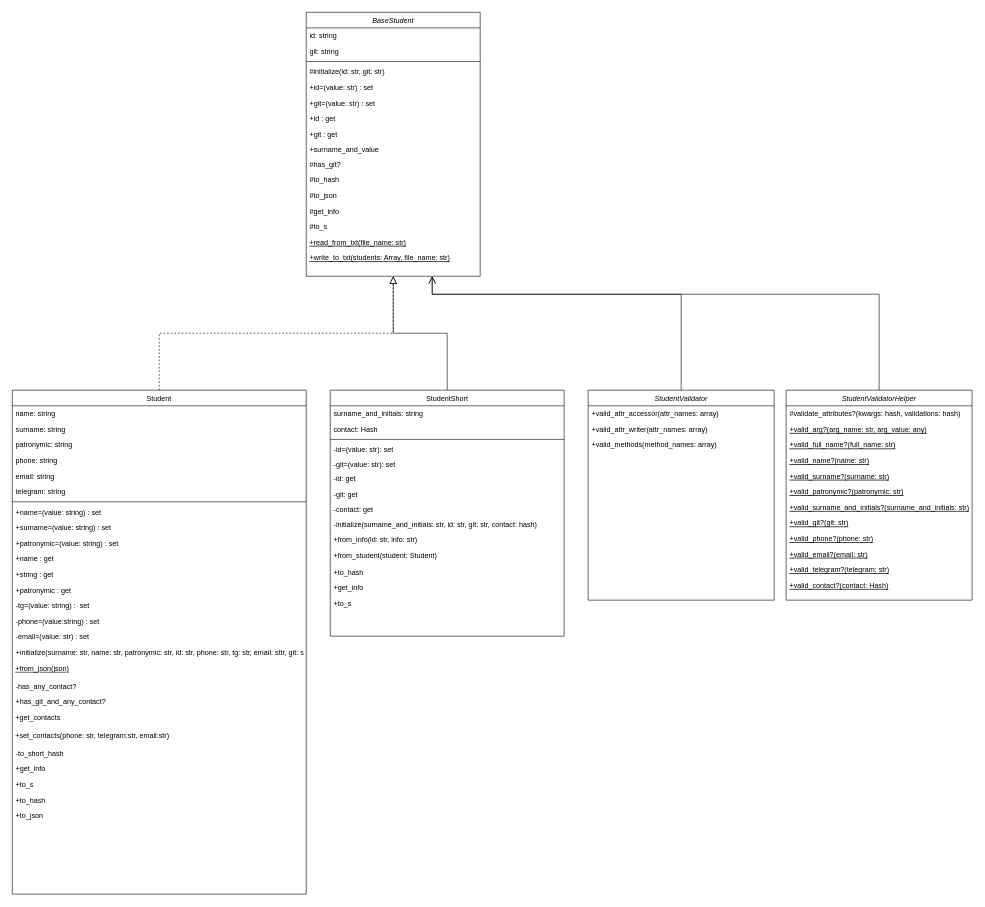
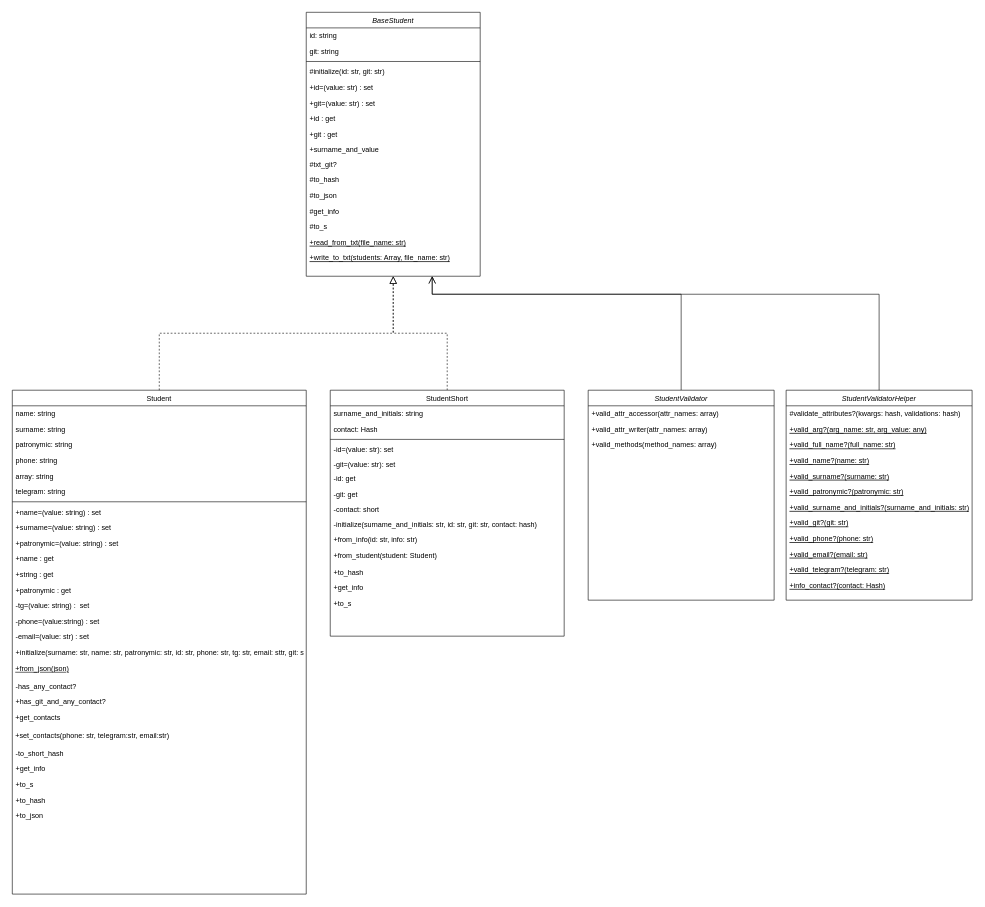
(327, 164) -> (327, 164)
(447, 335) -> (447, 335)
(37, 476) -> (39, 476)
(358, 510) -> (362, 510)
(846, 586) -> (845, 586)
